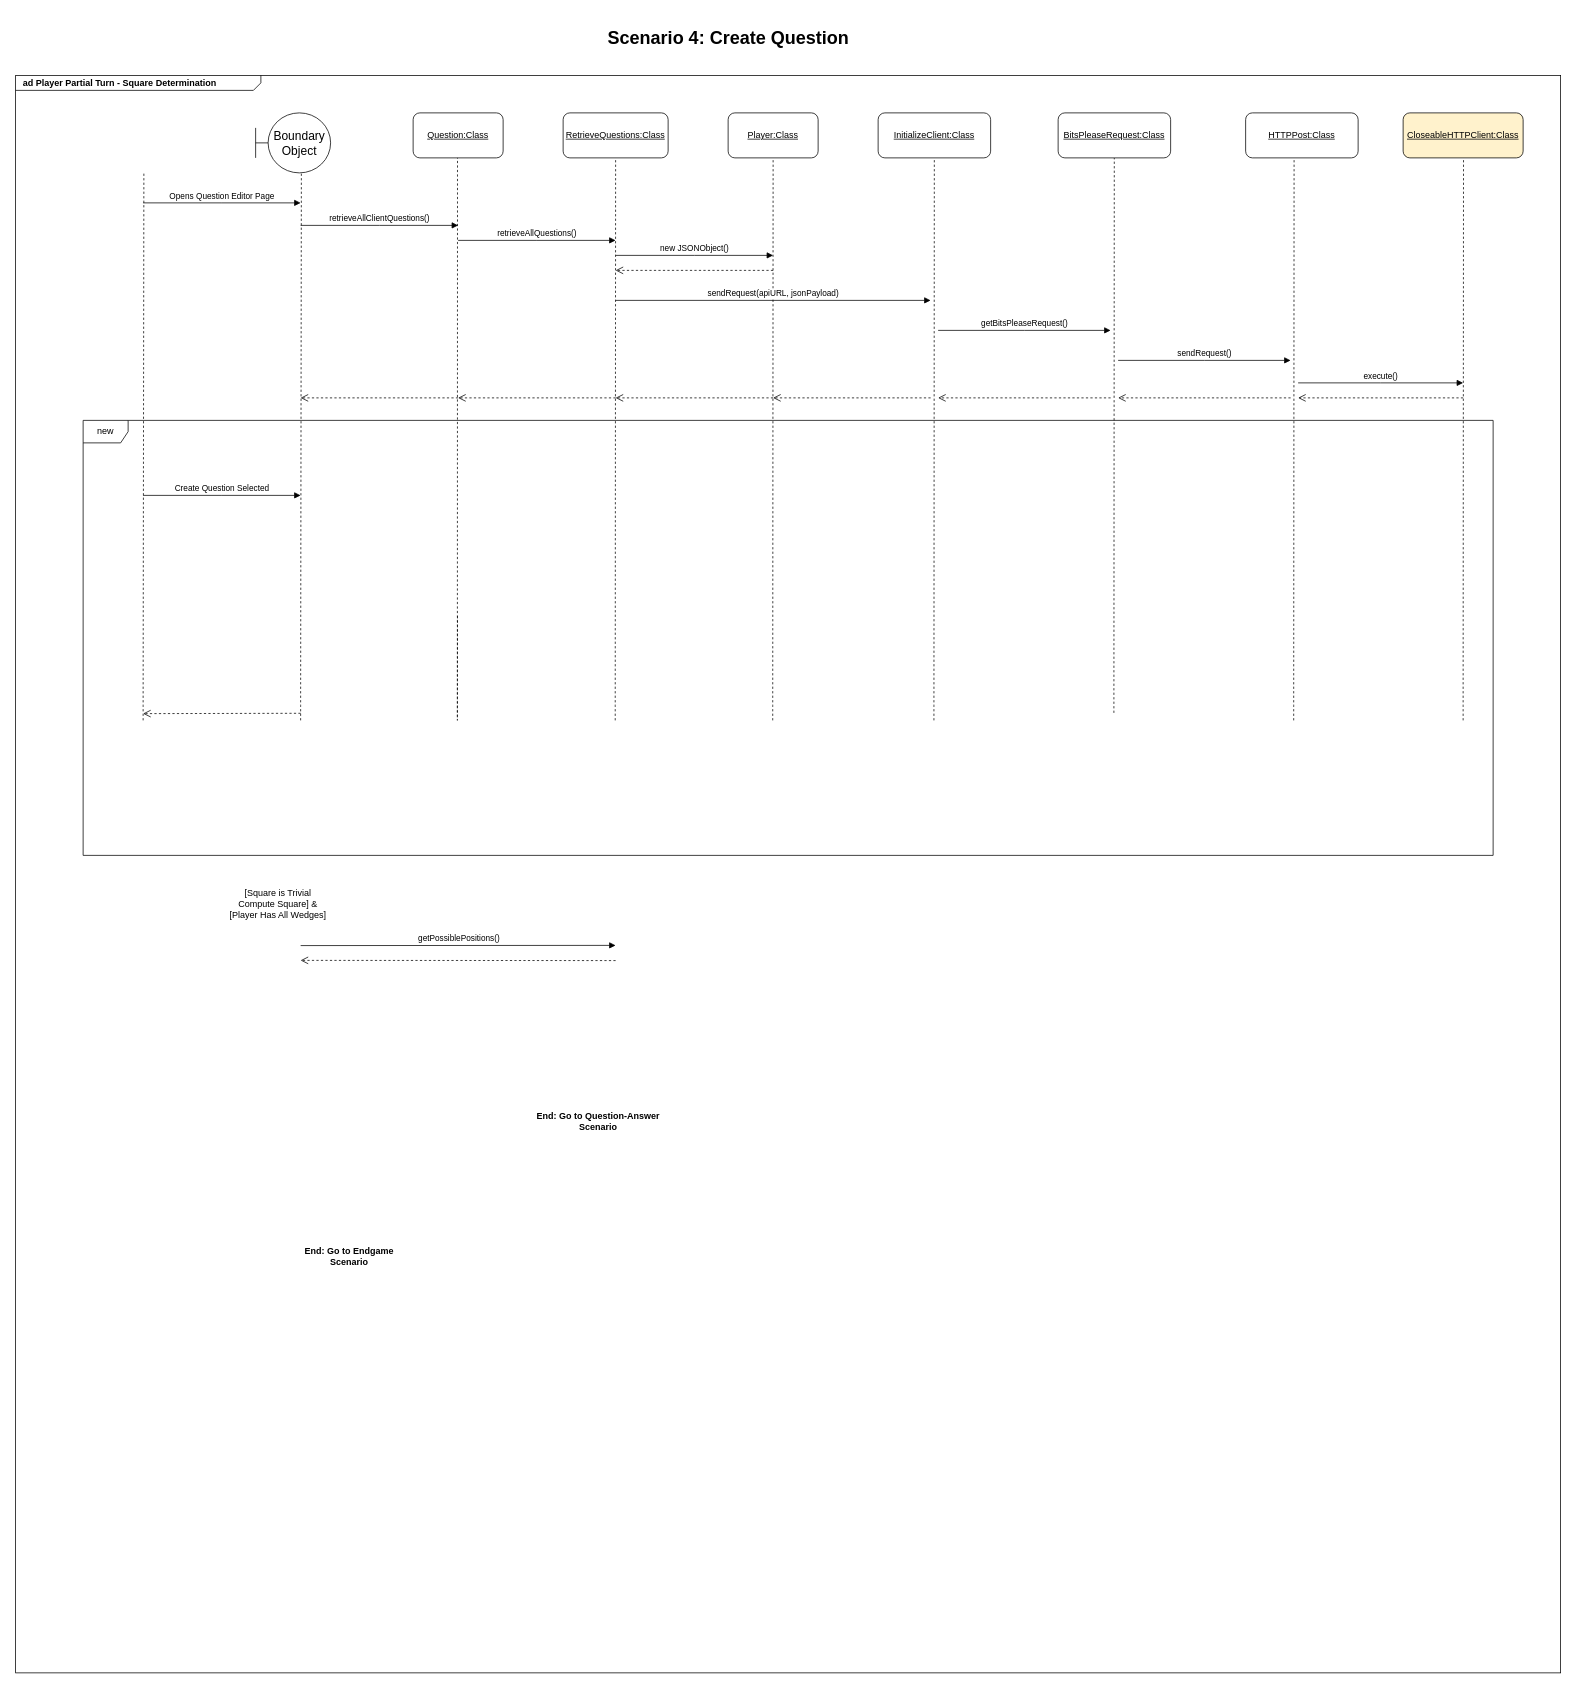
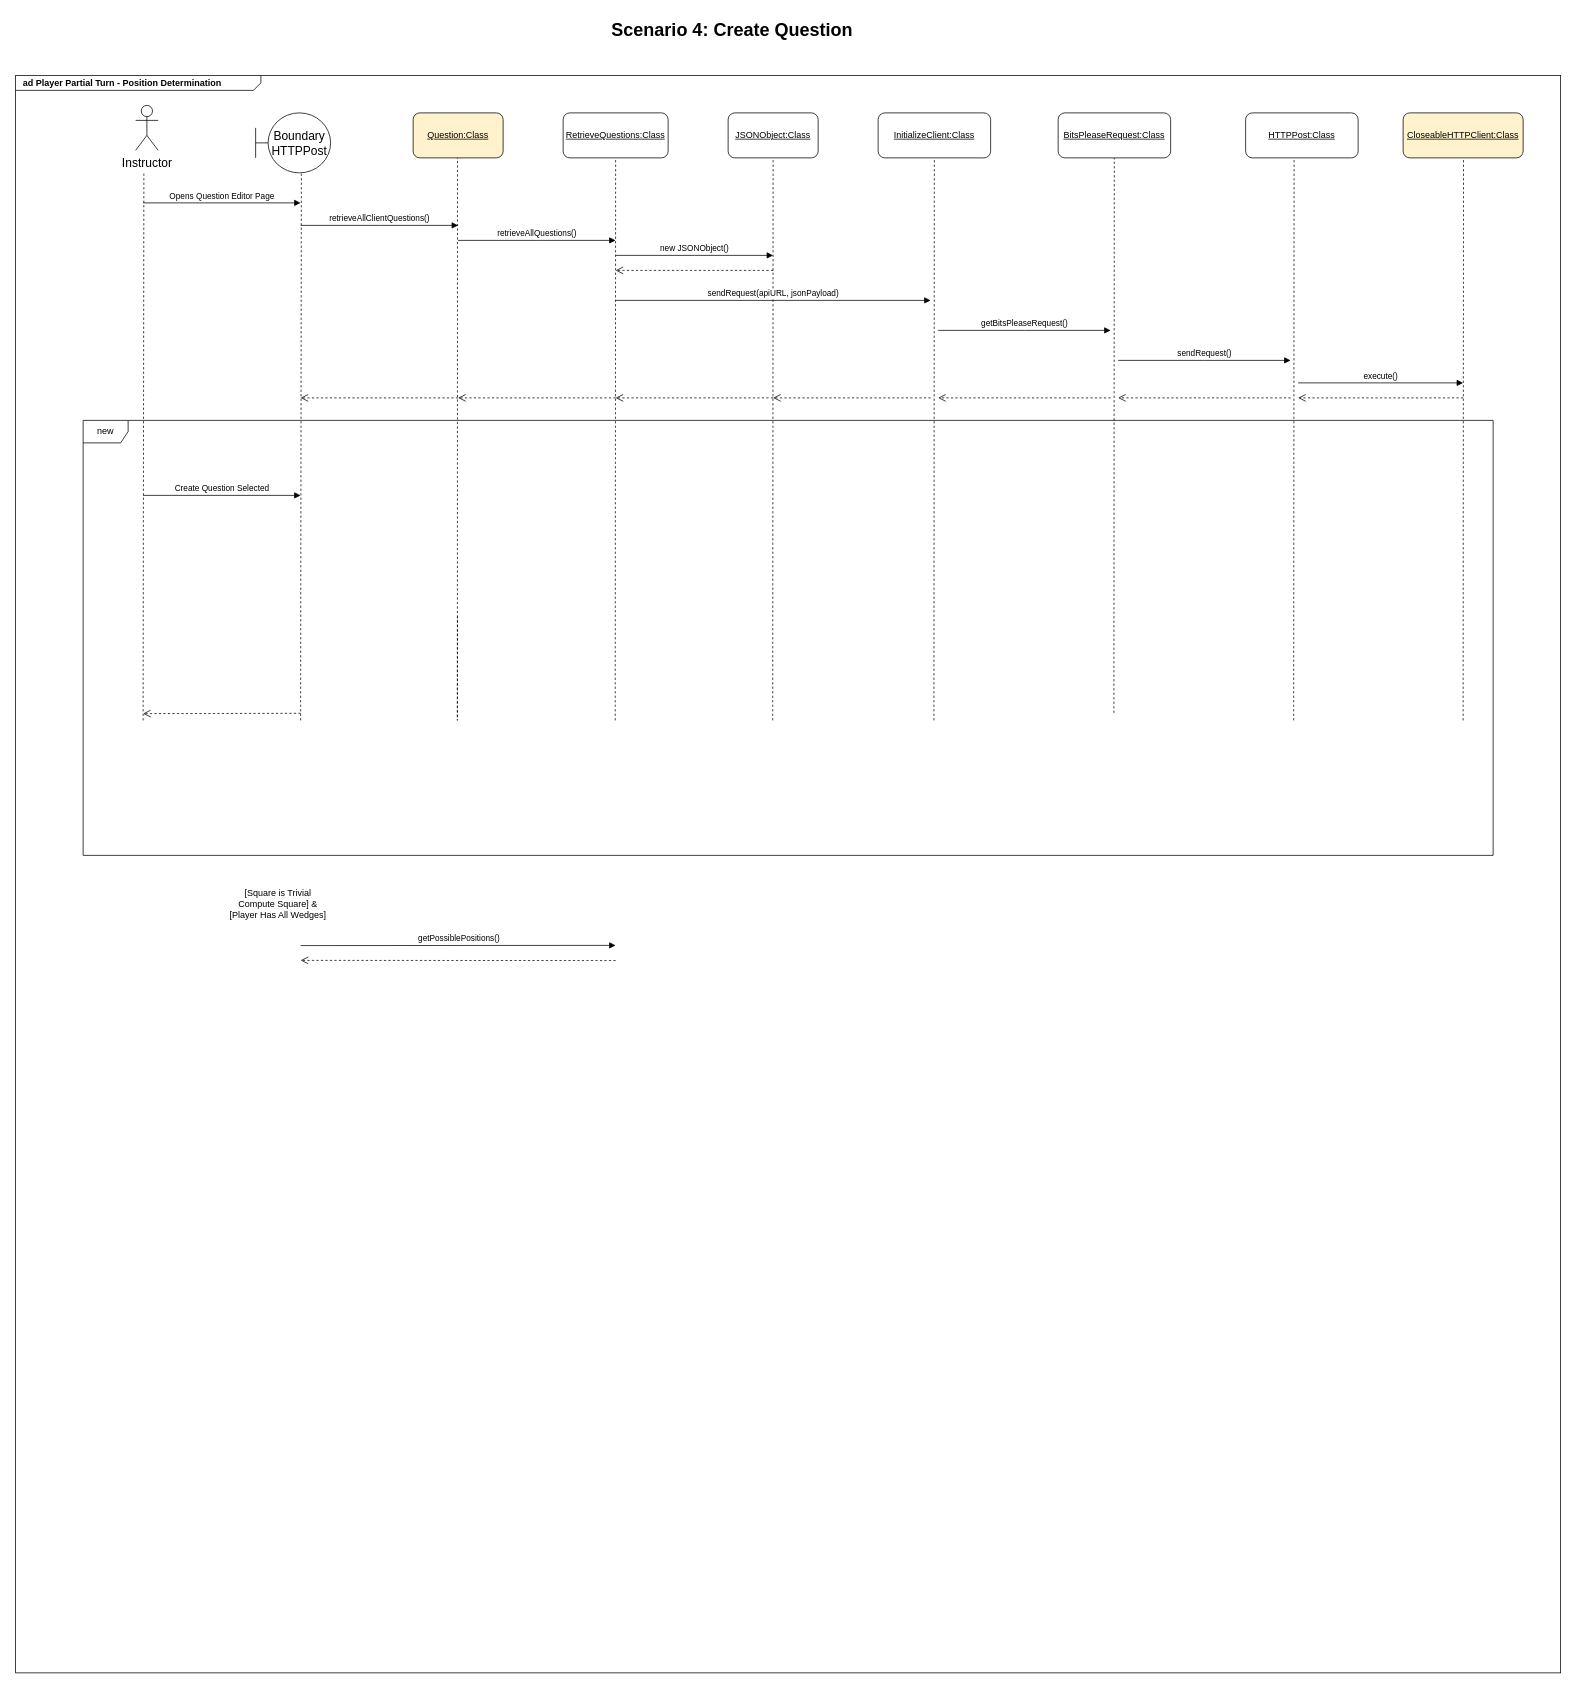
(728, 38) -> (732, 30)
(788, 75) -> (788, 75)
none -> (147, 128)
(458, 135) -> (458, 135)
(773, 135) -> (773, 135)
(299, 143) -> (299, 143)
(598, 1122) -> none
(349, 1257) -> none
